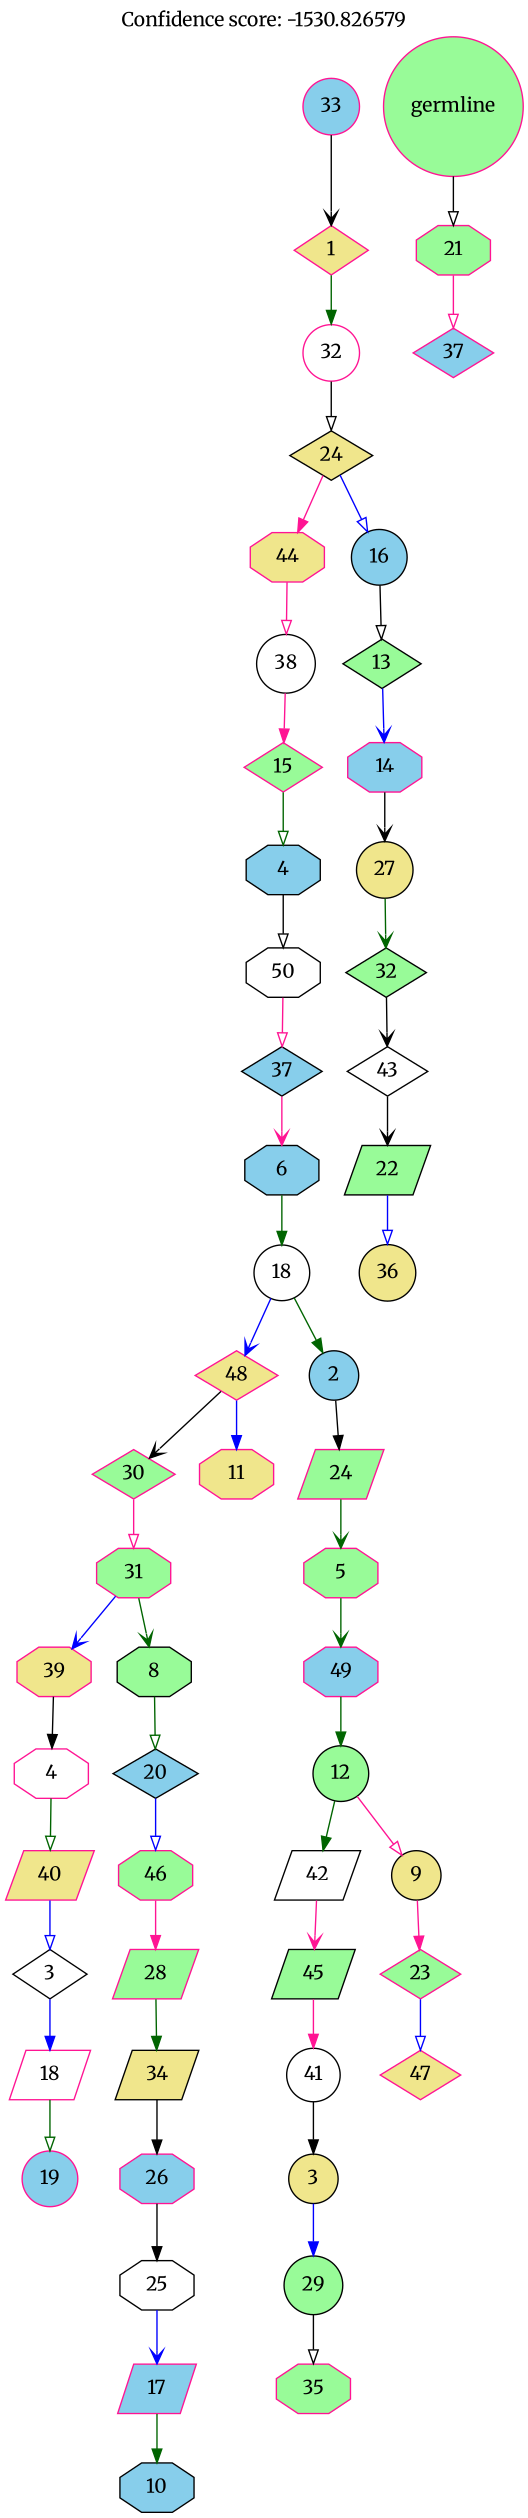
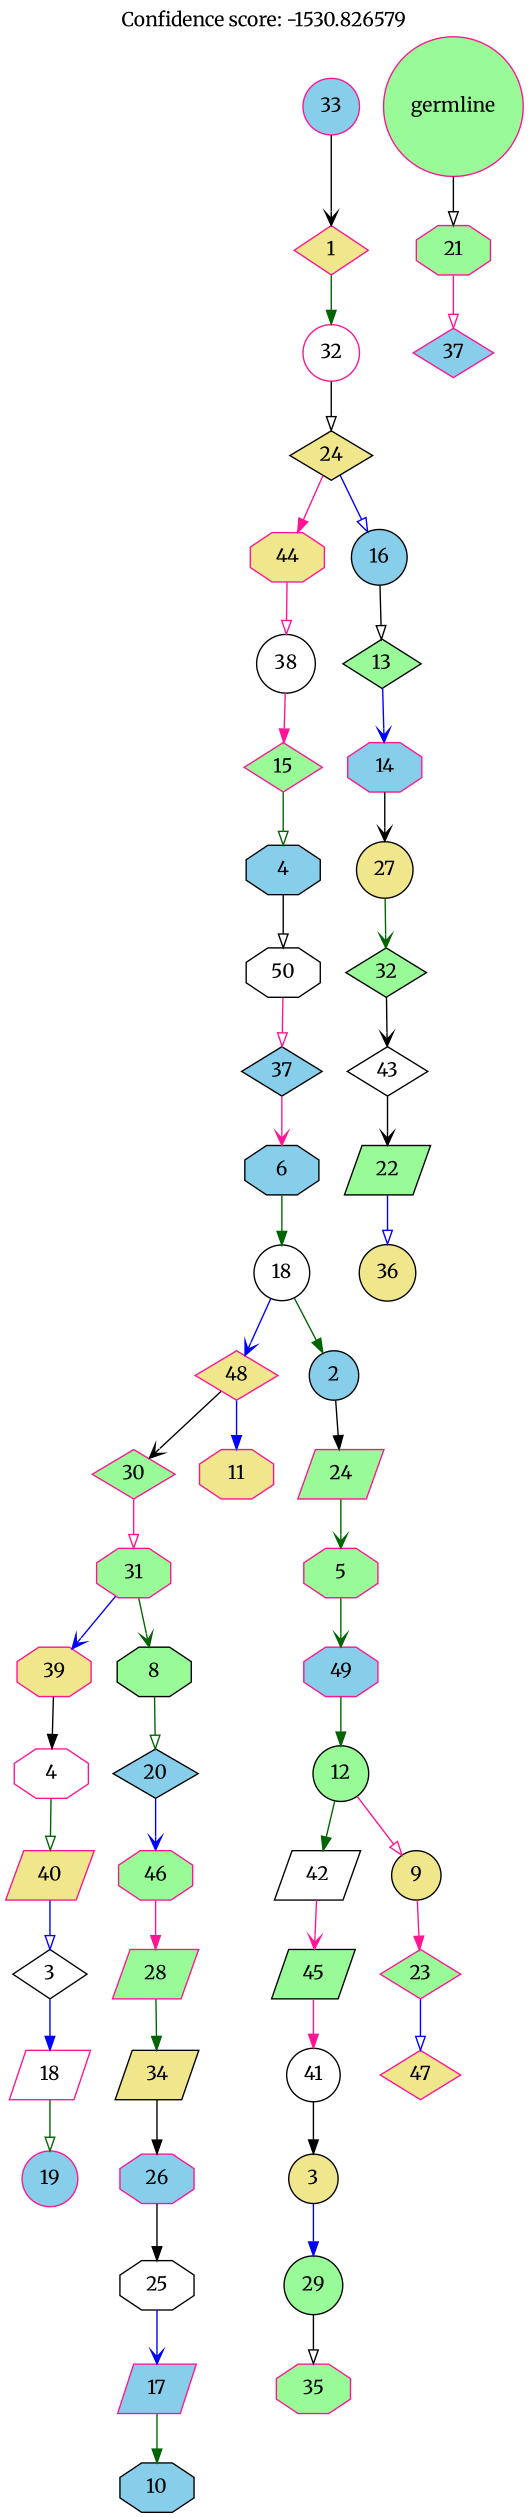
(156, 1817) -> (156, 1817)
